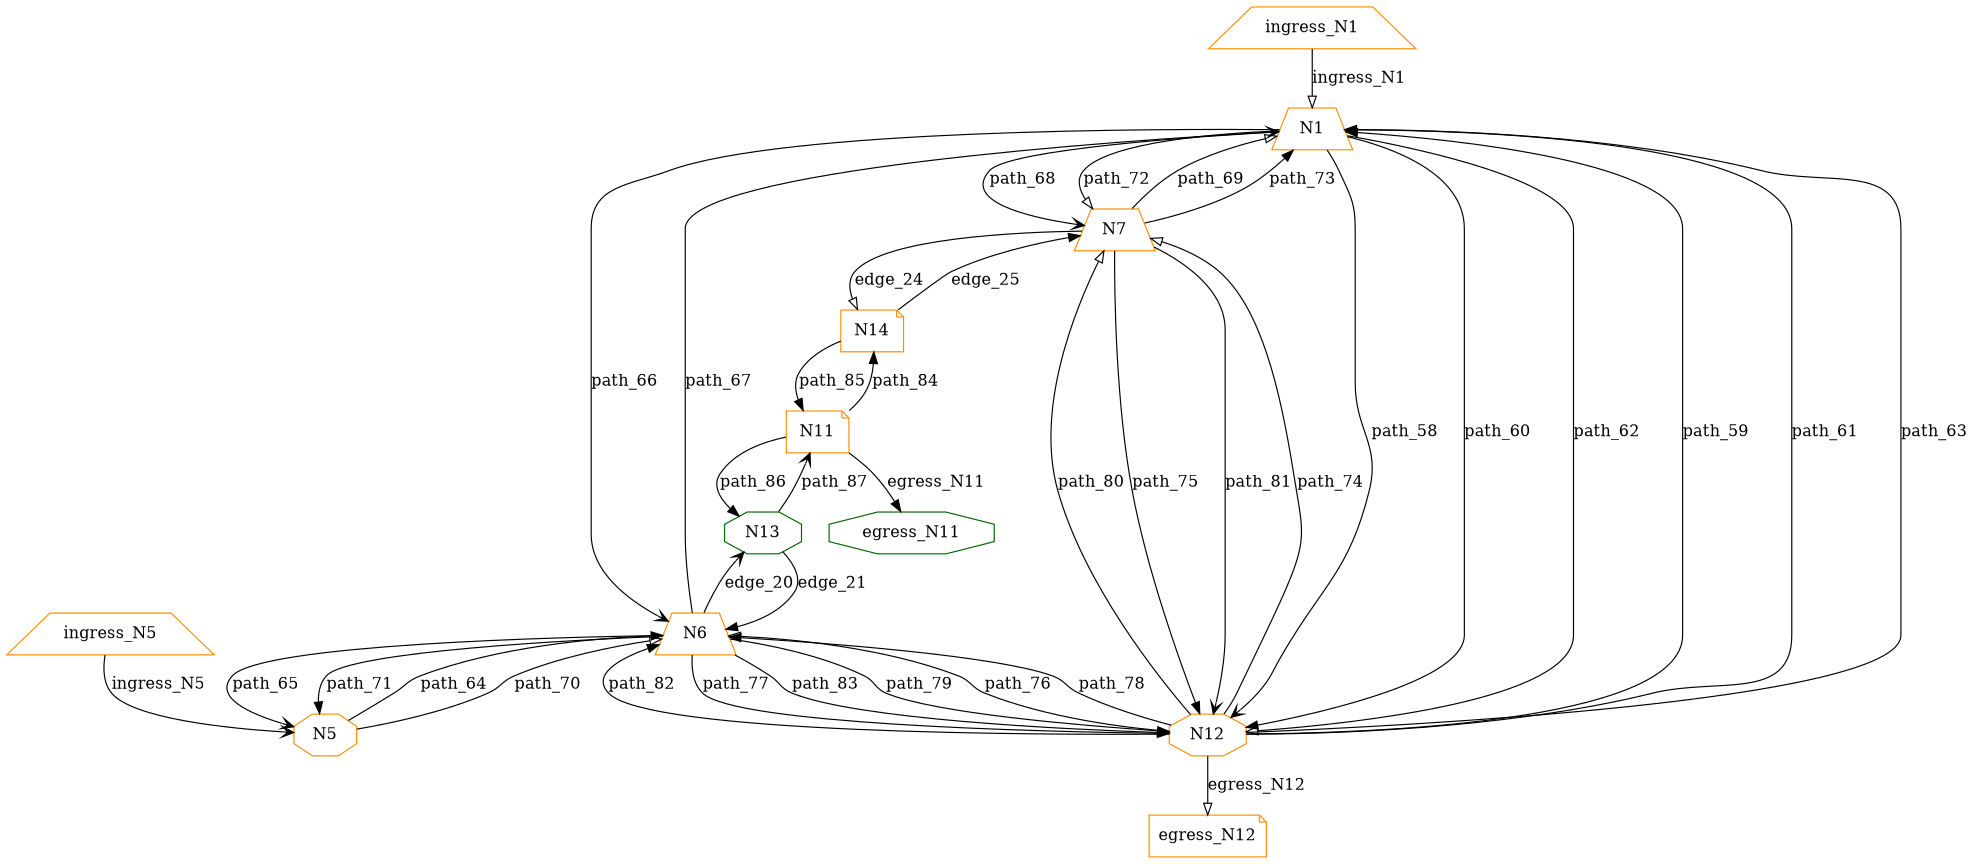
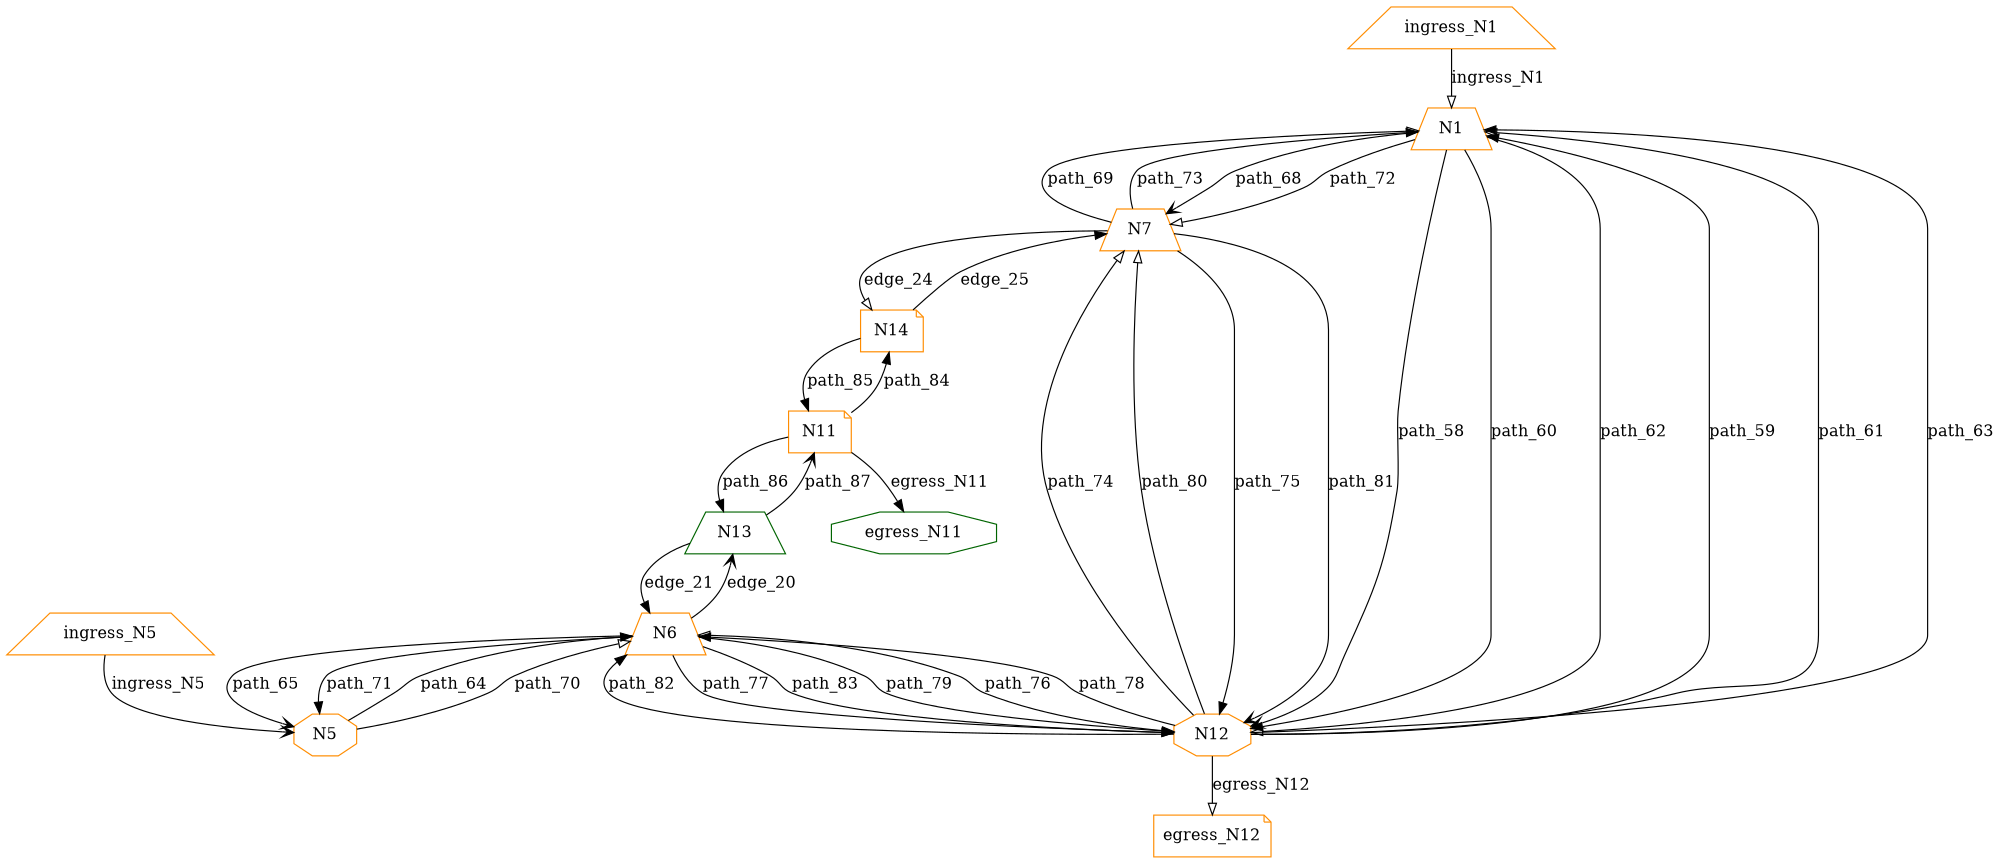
(713, 159) -> none
(779, 185) -> none
(763, 533) -> (735, 533)
